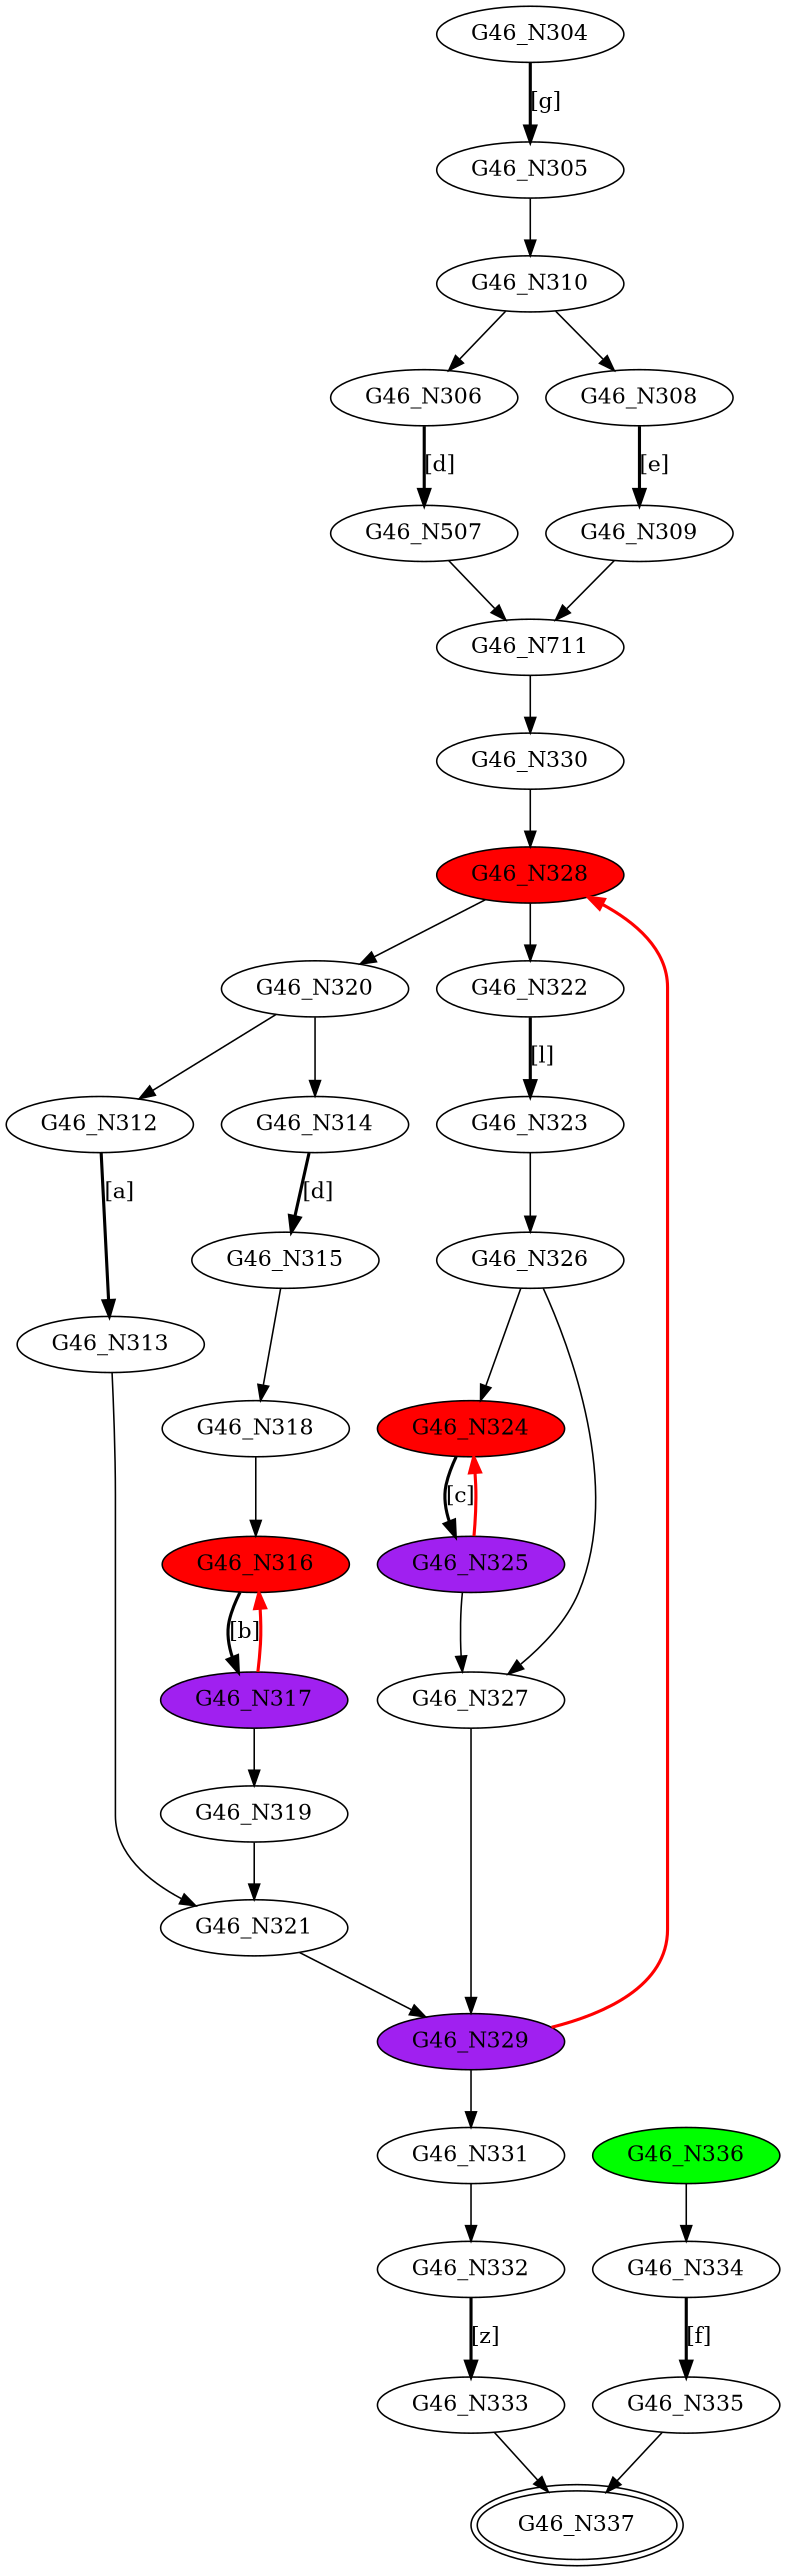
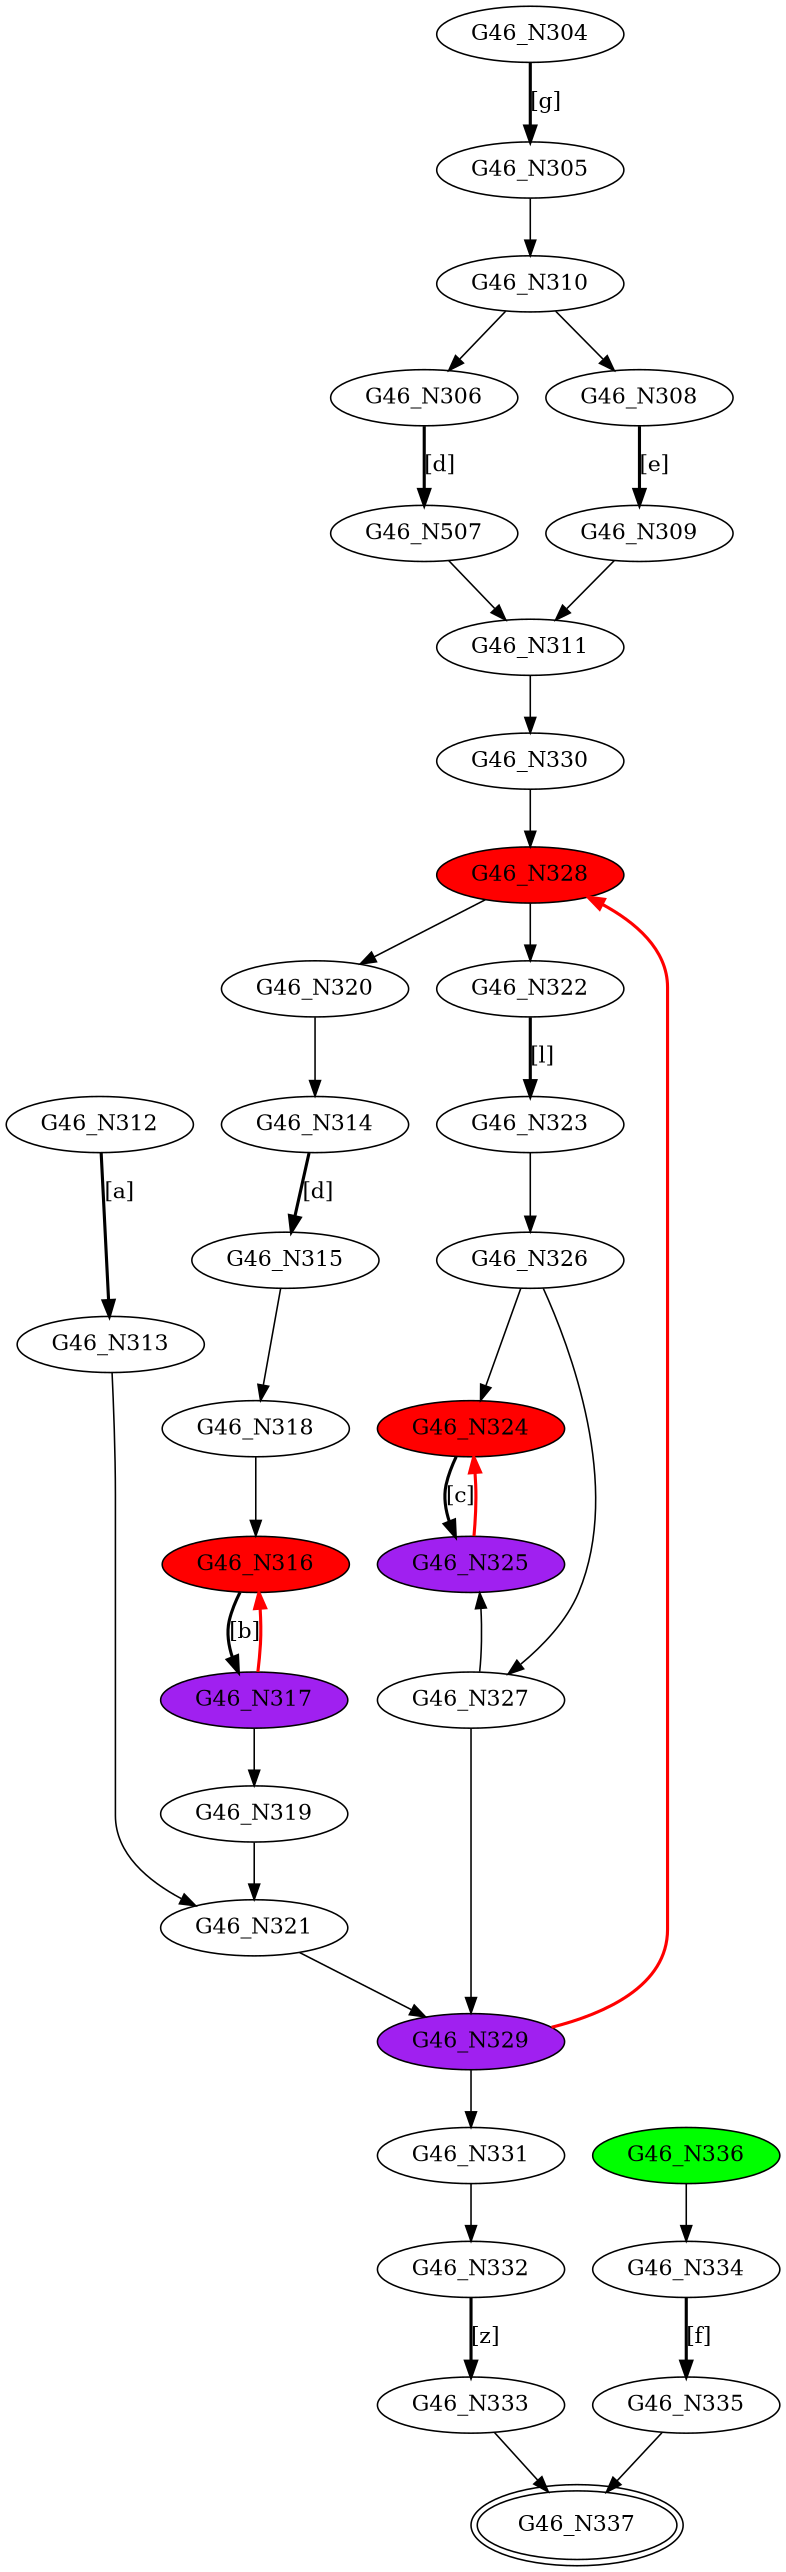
(530, 647) -> (530, 647)
(214, 1052) -> none
(461, 1624) -> (481, 1640)
